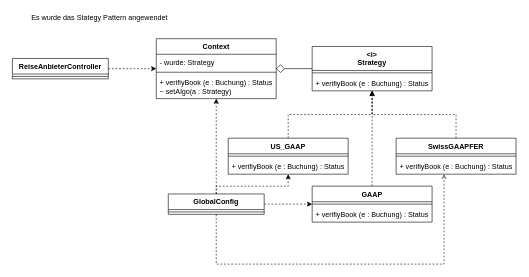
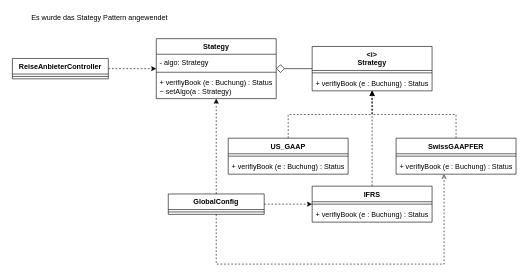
(216, 47) -> (216, 47)
(191, 62) -> (188, 62)
(288, 179) -> none
(372, 194) -> (372, 194)
